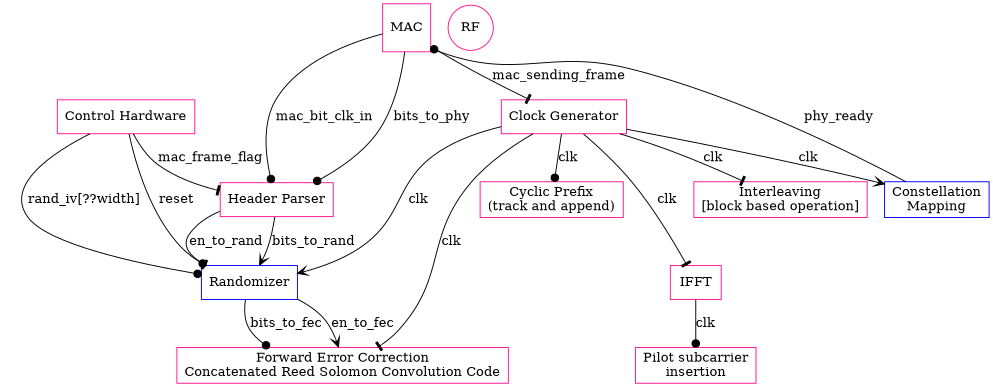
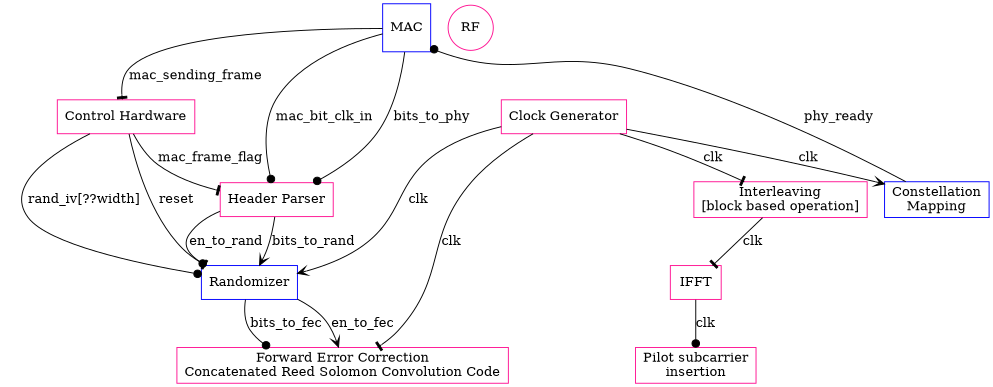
(407, 28) -> (407, 28)
(478, 73) -> (239, 36)
(640, 193) -> (739, 240)
(552, 200) -> none
